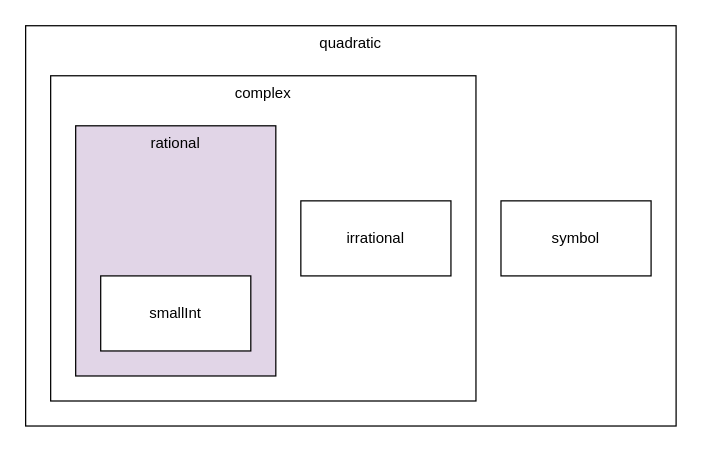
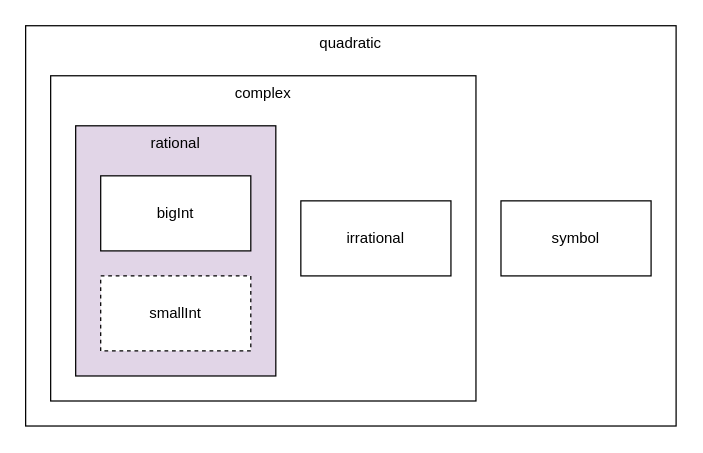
none -> (176, 213)
(176, 313) -> (176, 313)
